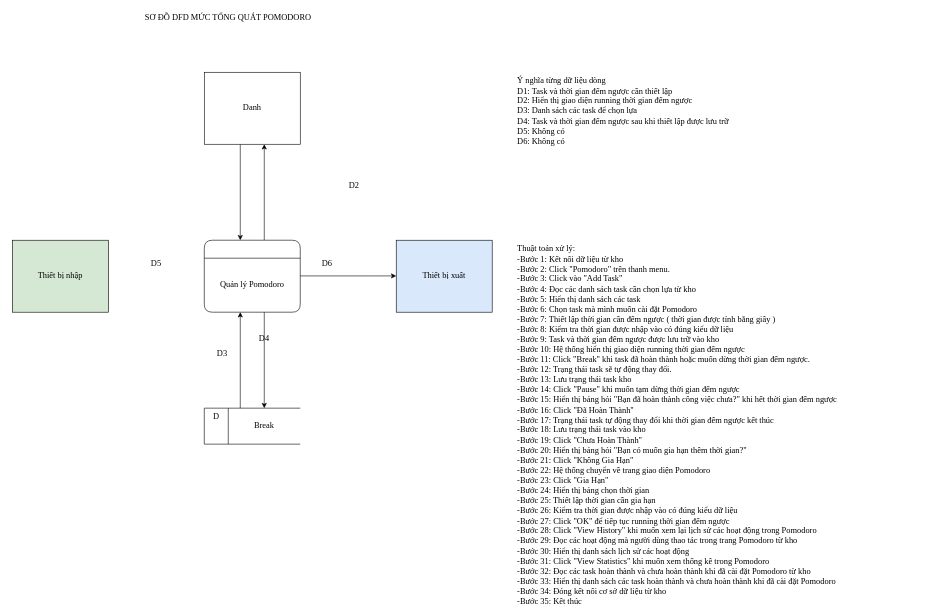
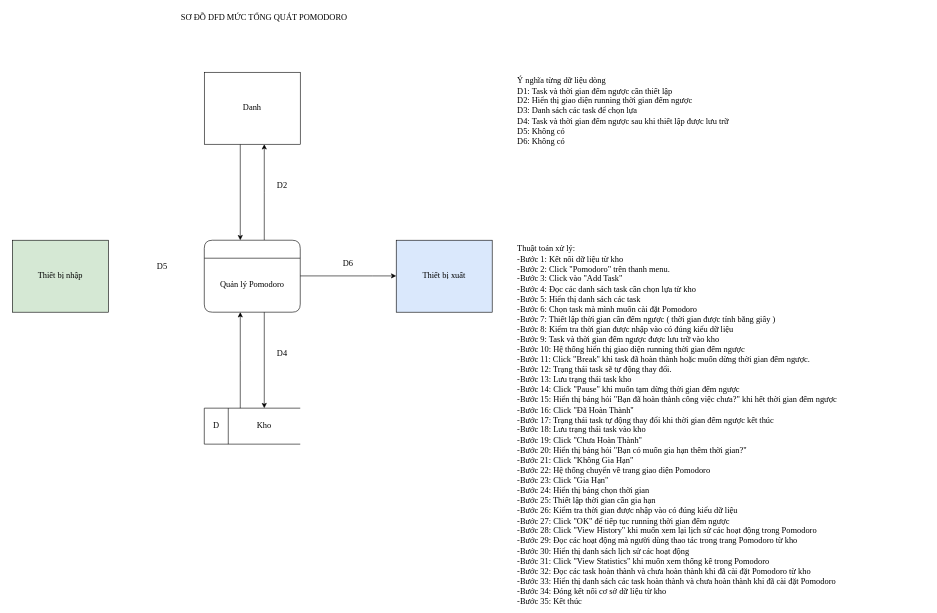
(228, 18) -> (264, 18)
(354, 186) -> (282, 186)
(156, 264) -> (162, 267)
(327, 264) -> (348, 264)
(264, 339) -> (282, 354)
(222, 354) -> none
(216, 417) -> (216, 426)
(264, 427) -> (264, 427)
